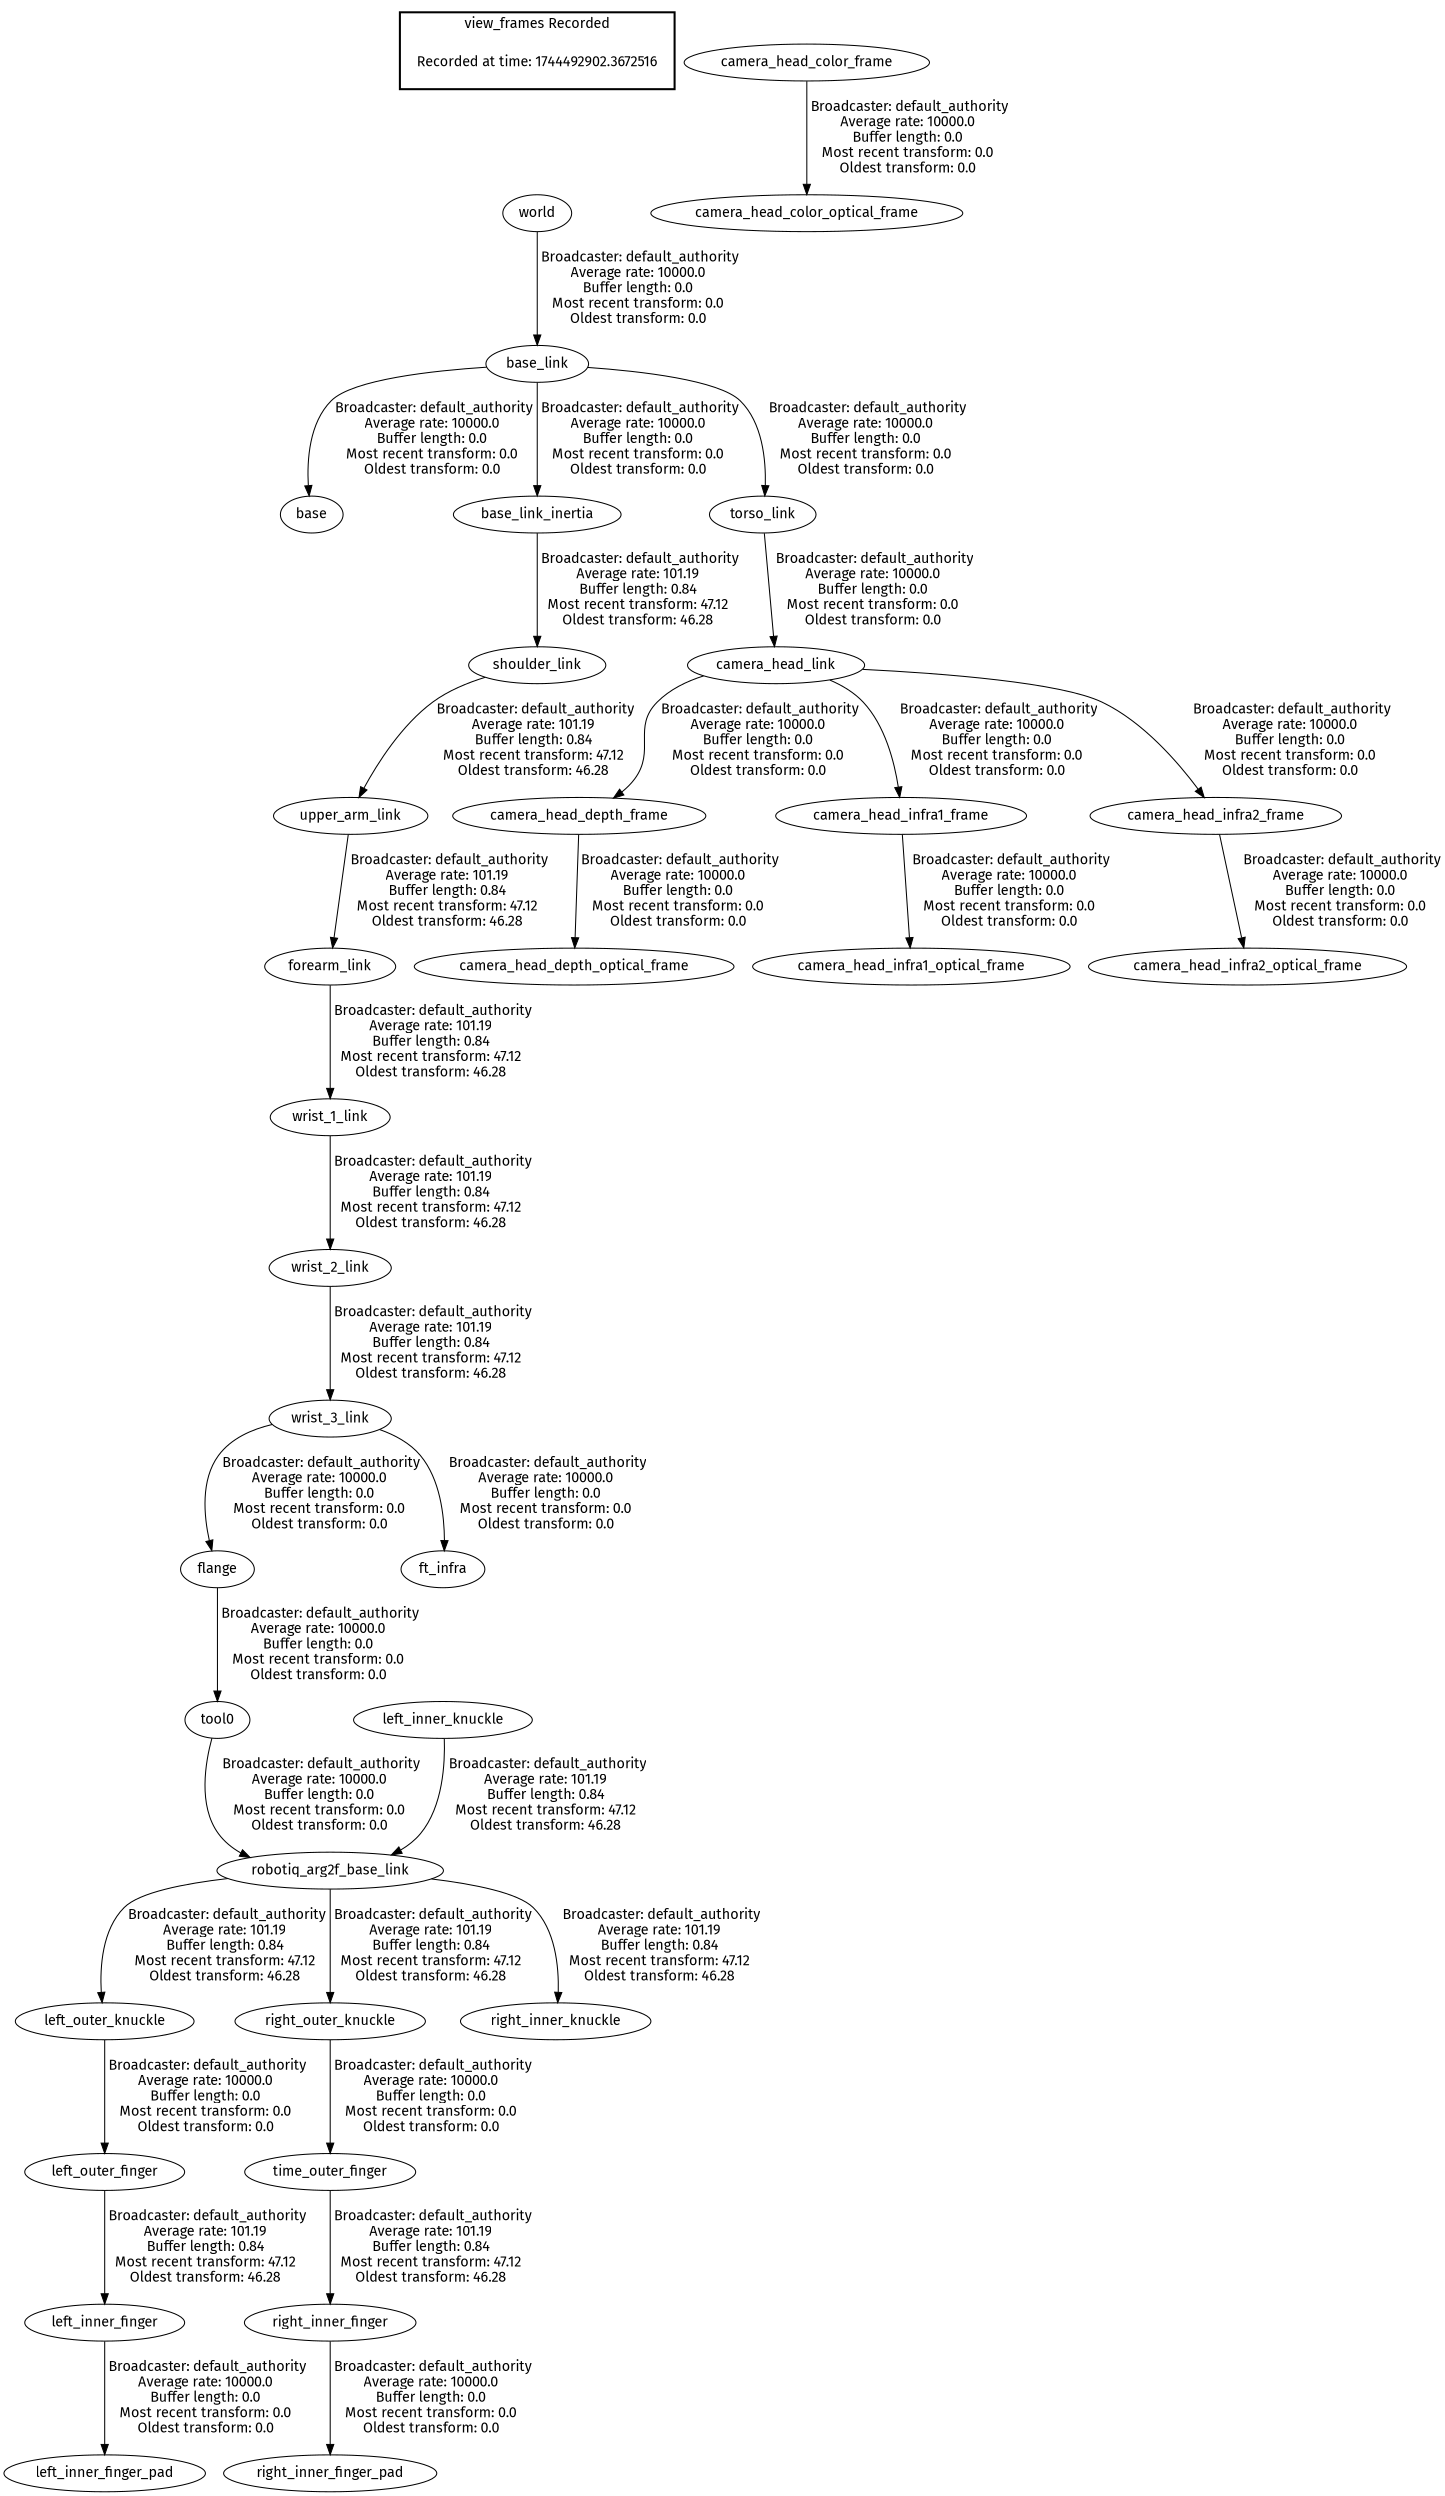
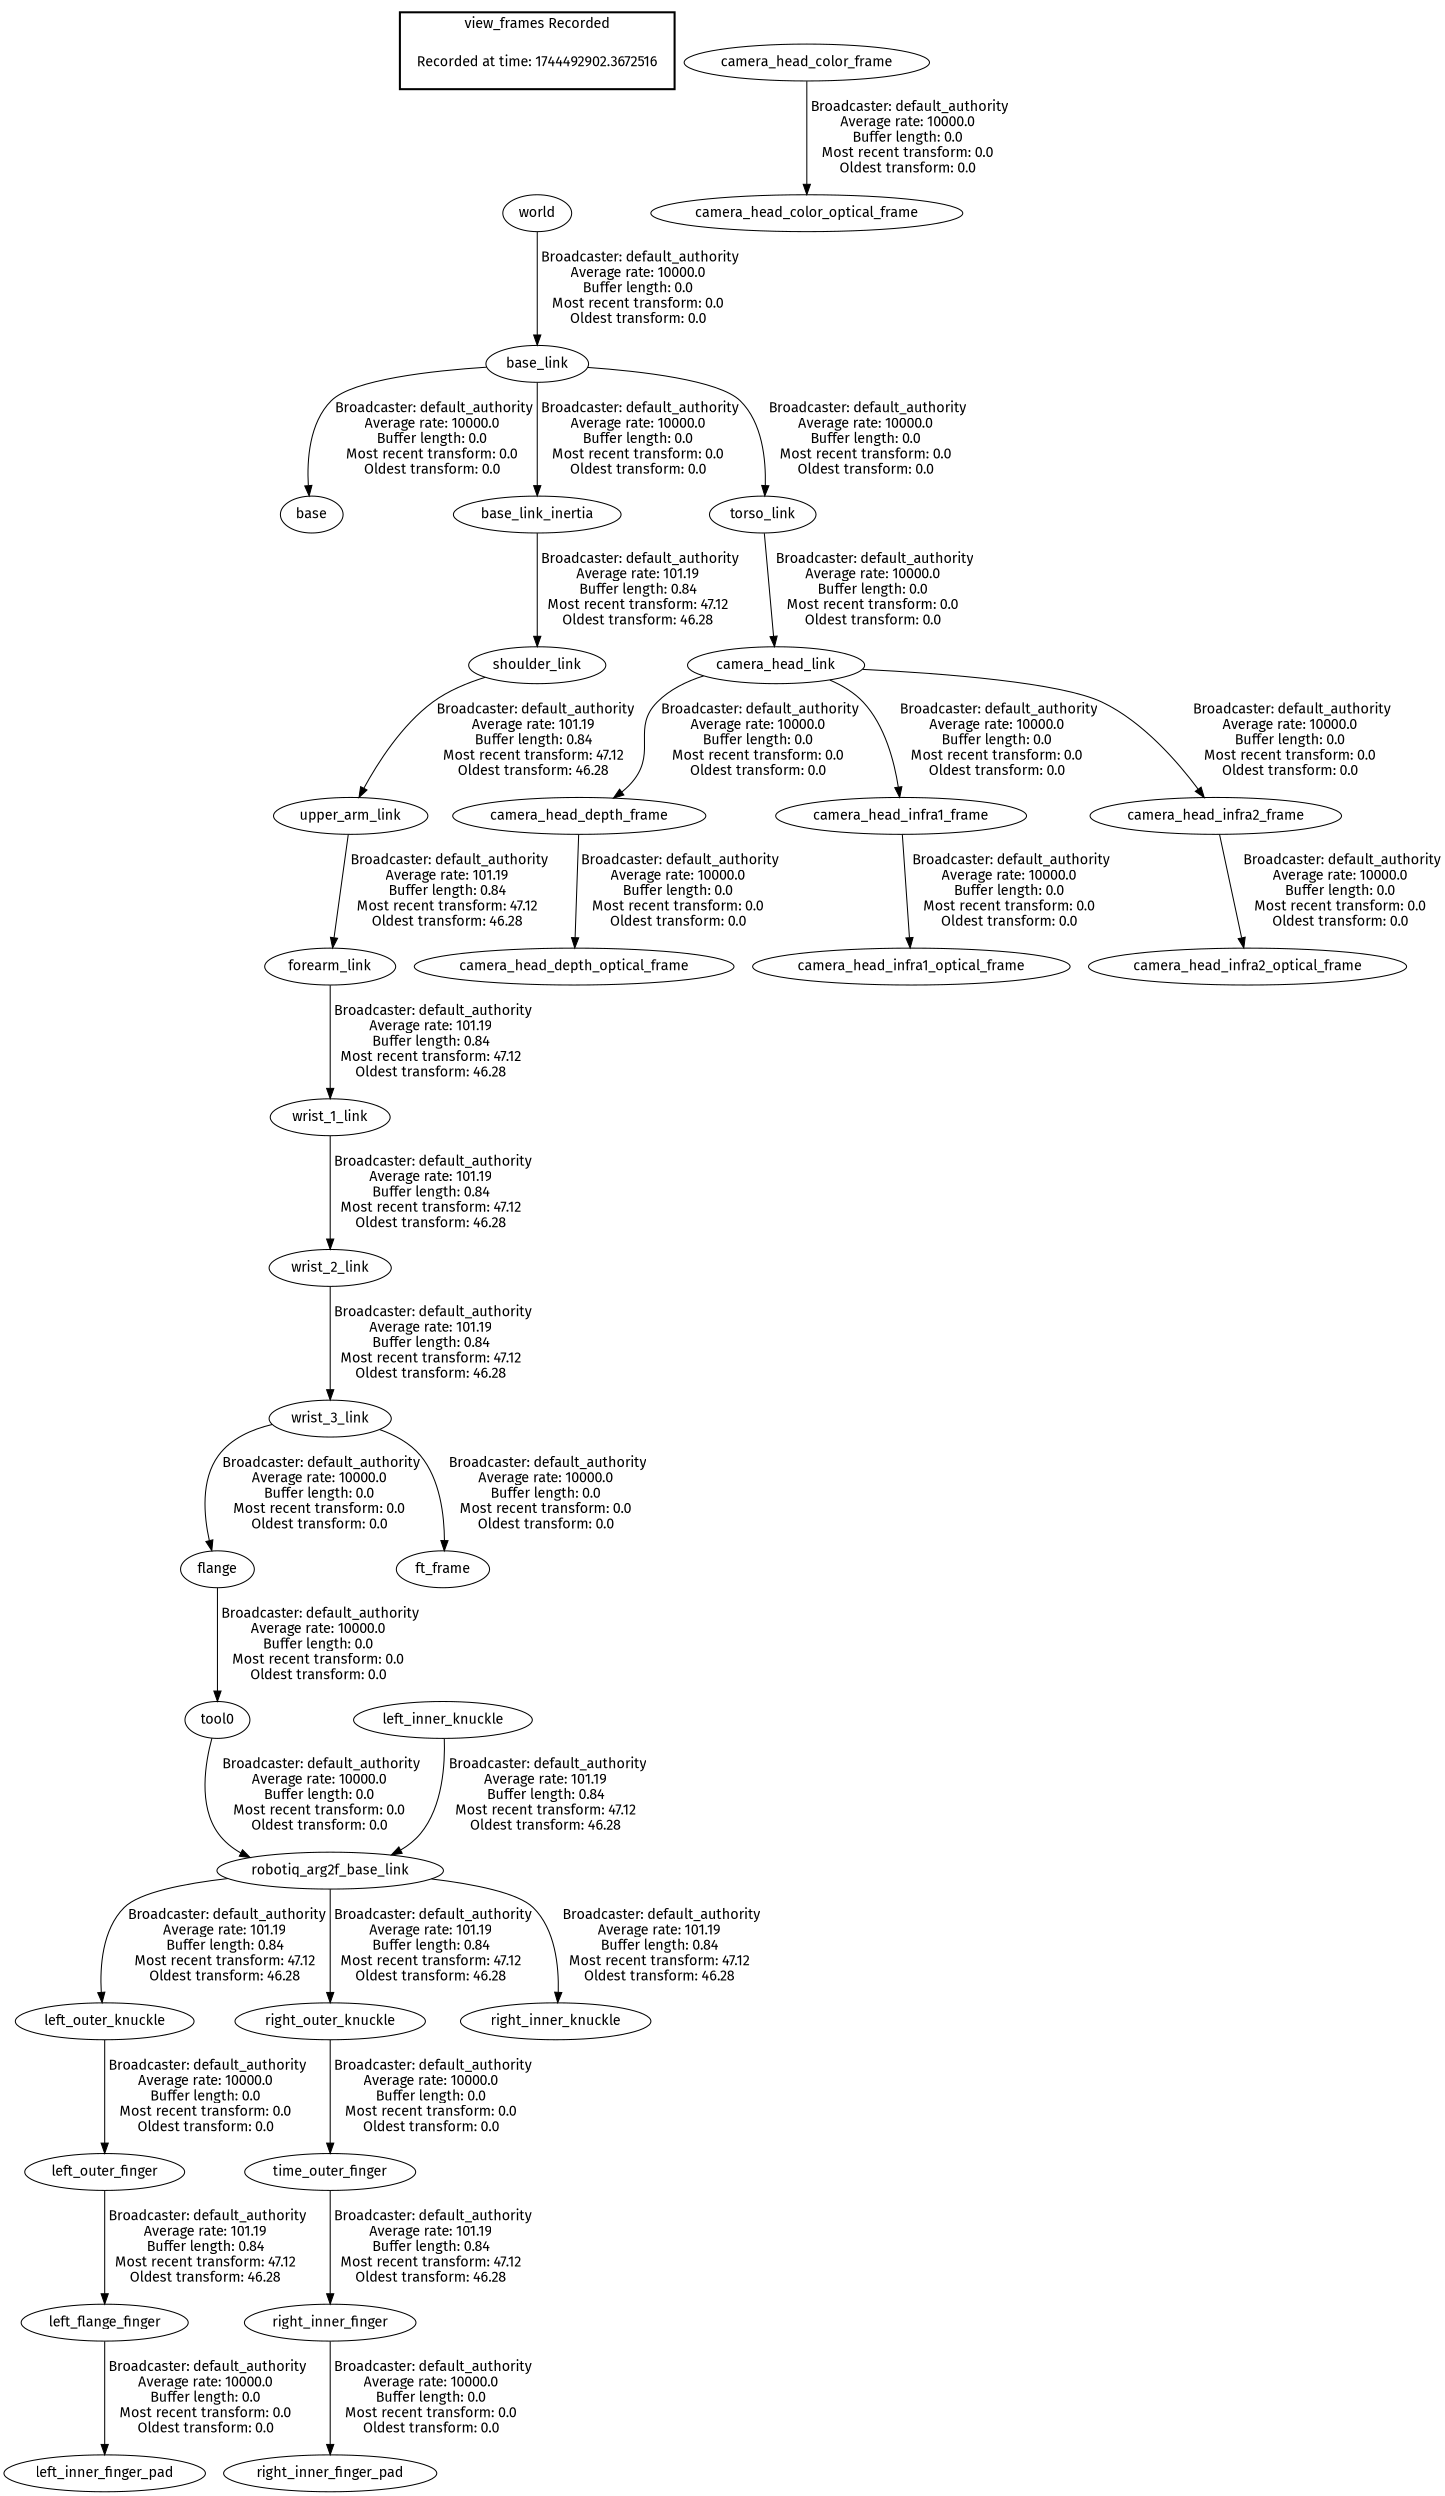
(443, 1569) -> (443, 1569)
(105, 2323) -> (105, 2323)
